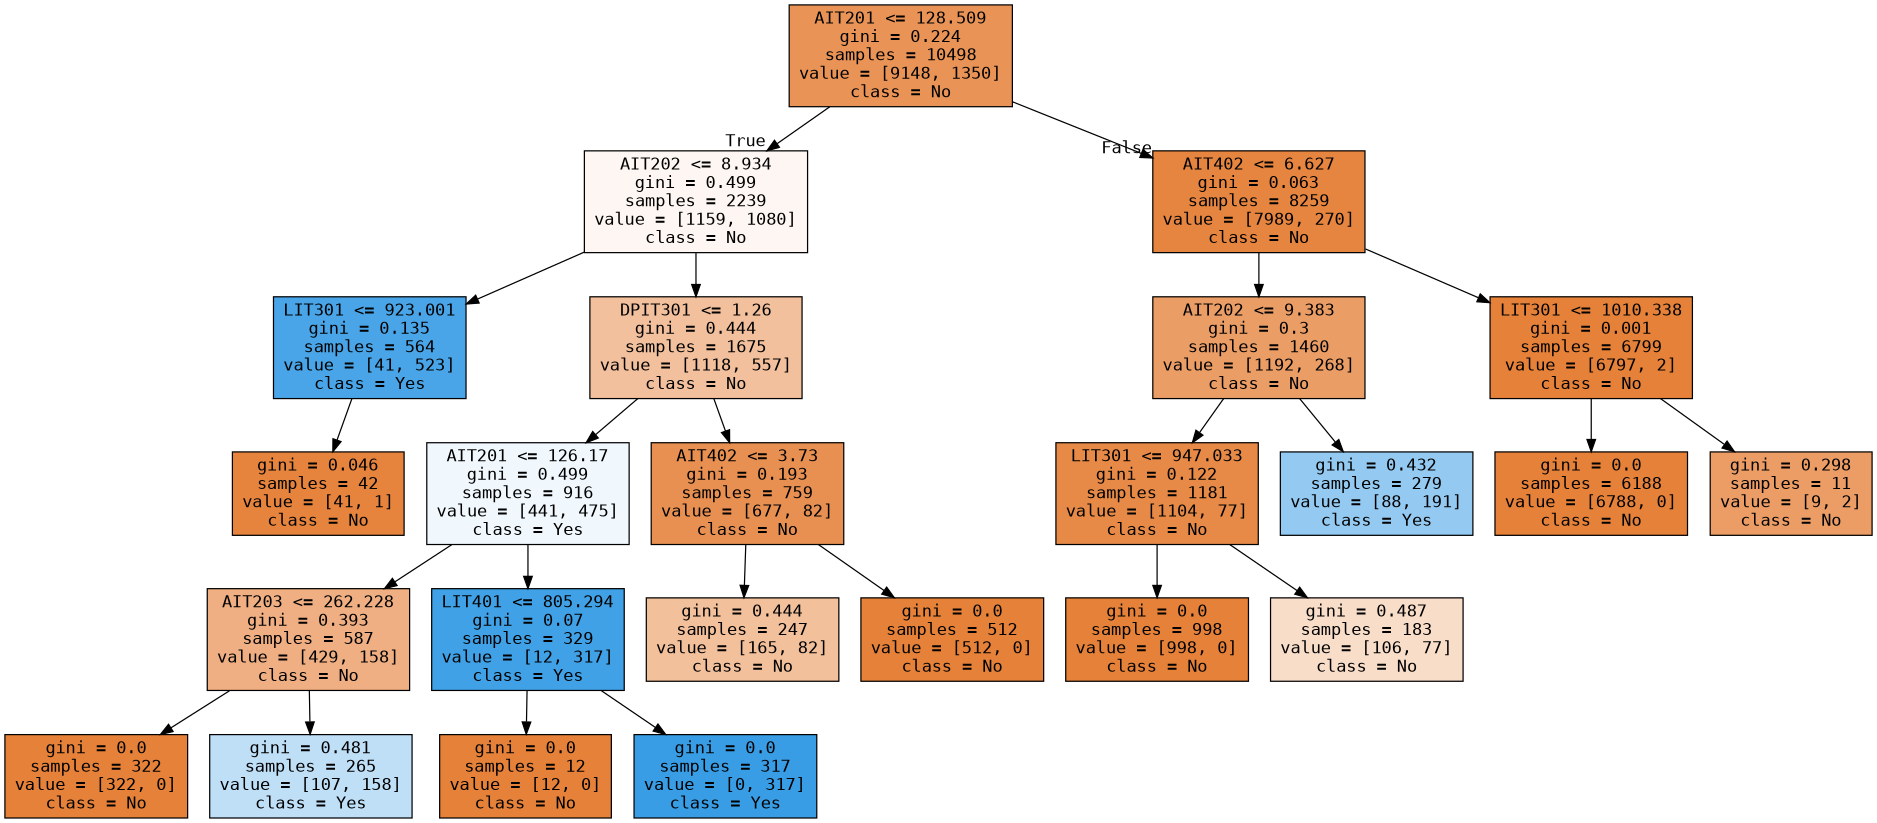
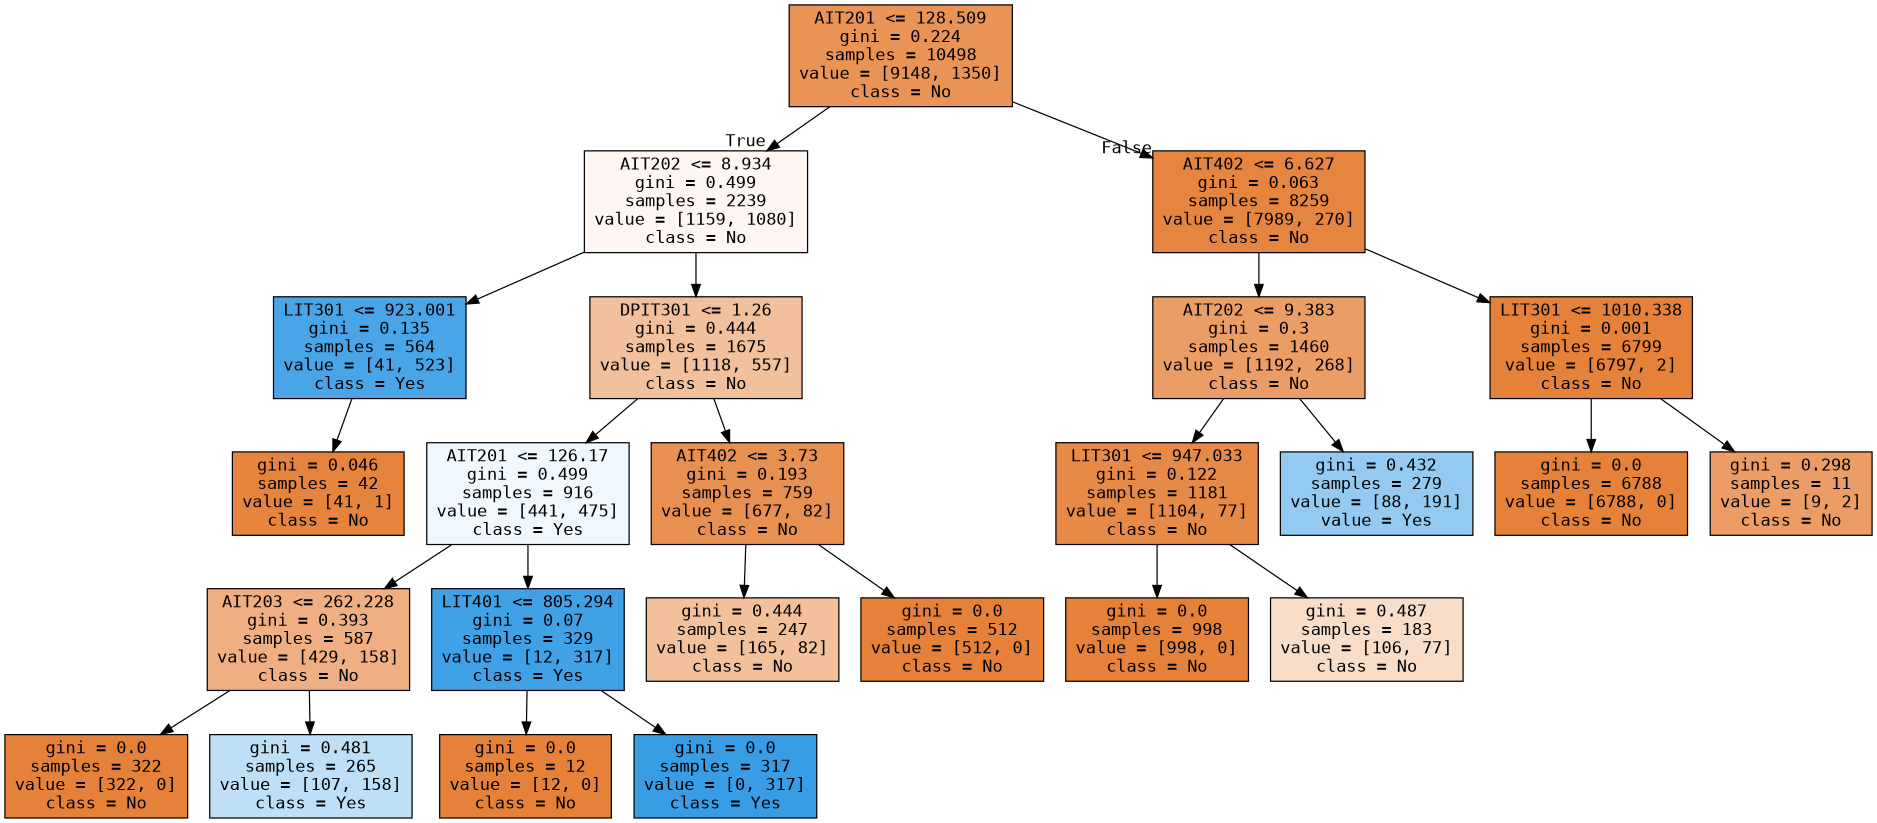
(1377, 494) -> (1377, 494)
(1591, 494) -> (1591, 494)
